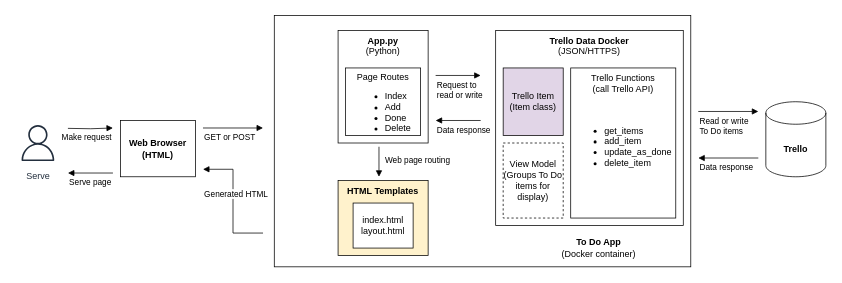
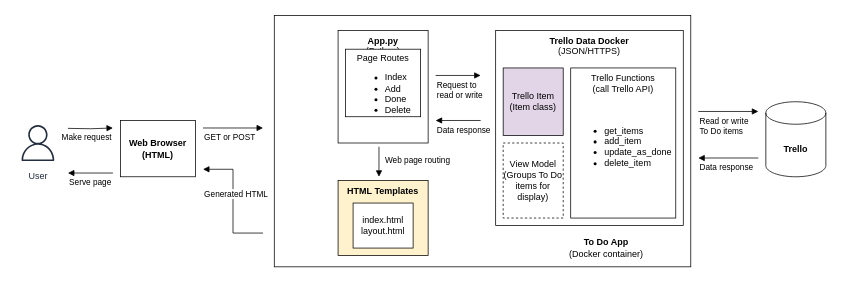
(383, 102) -> (383, 83)
(38, 176) -> (38, 176)
(599, 248) -> (606, 248)
